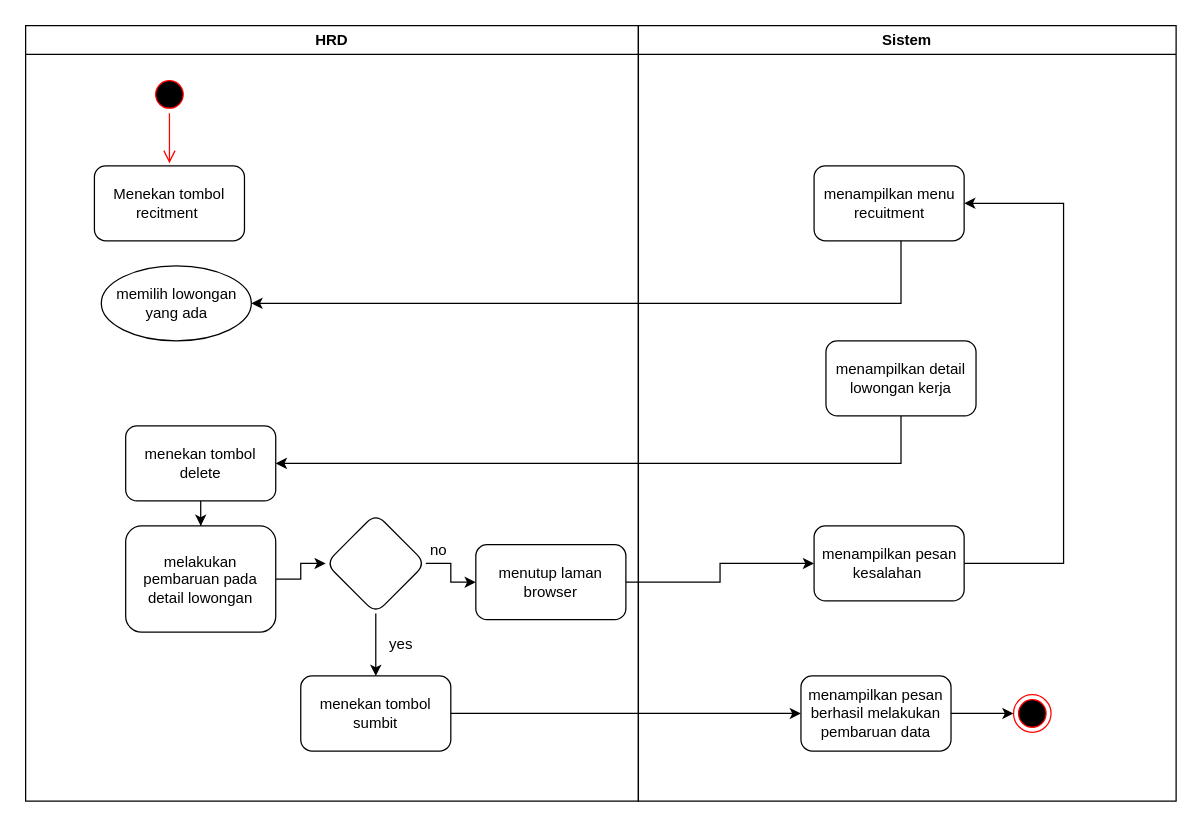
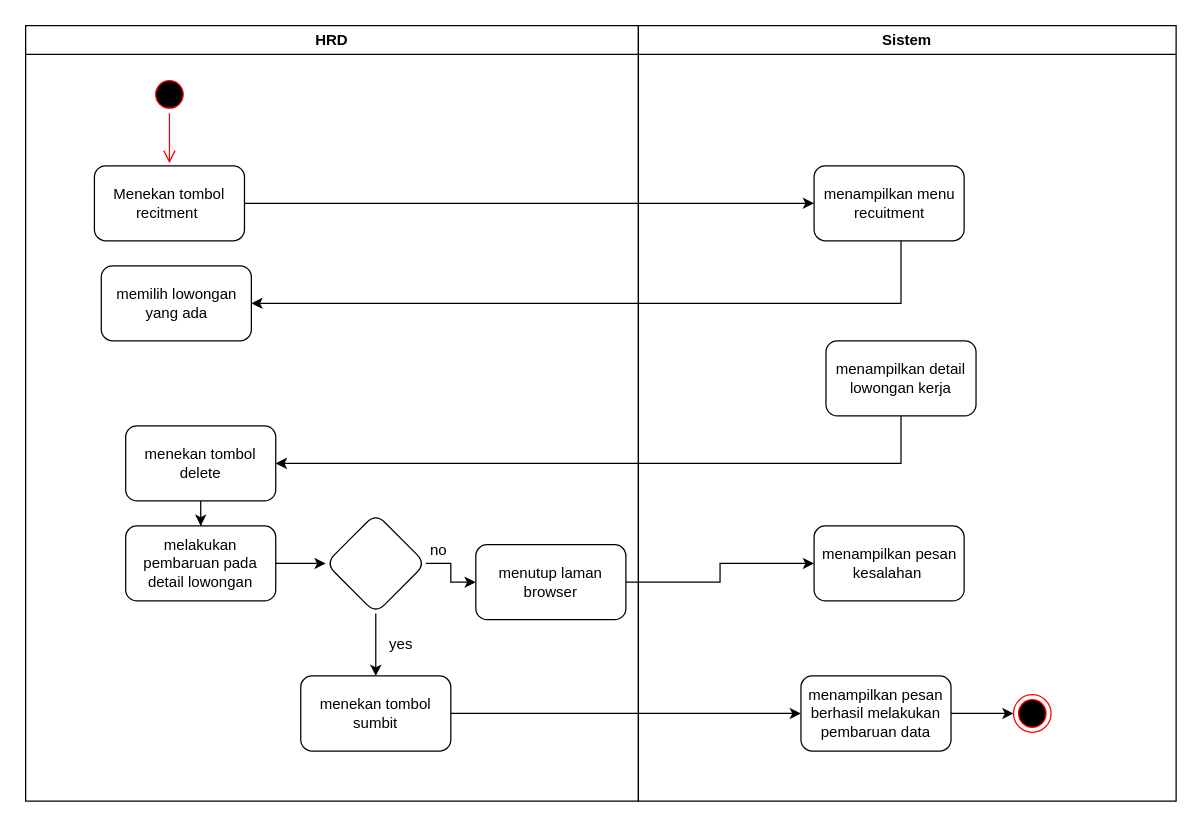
none -> (525, 203)
(176, 303) -> (176, 303)
(1063, 387) -> none
(201, 579) -> (201, 563)
